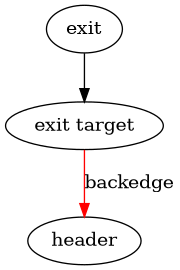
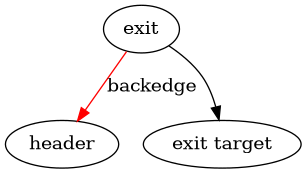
(84, 177) -> (106, 81)
